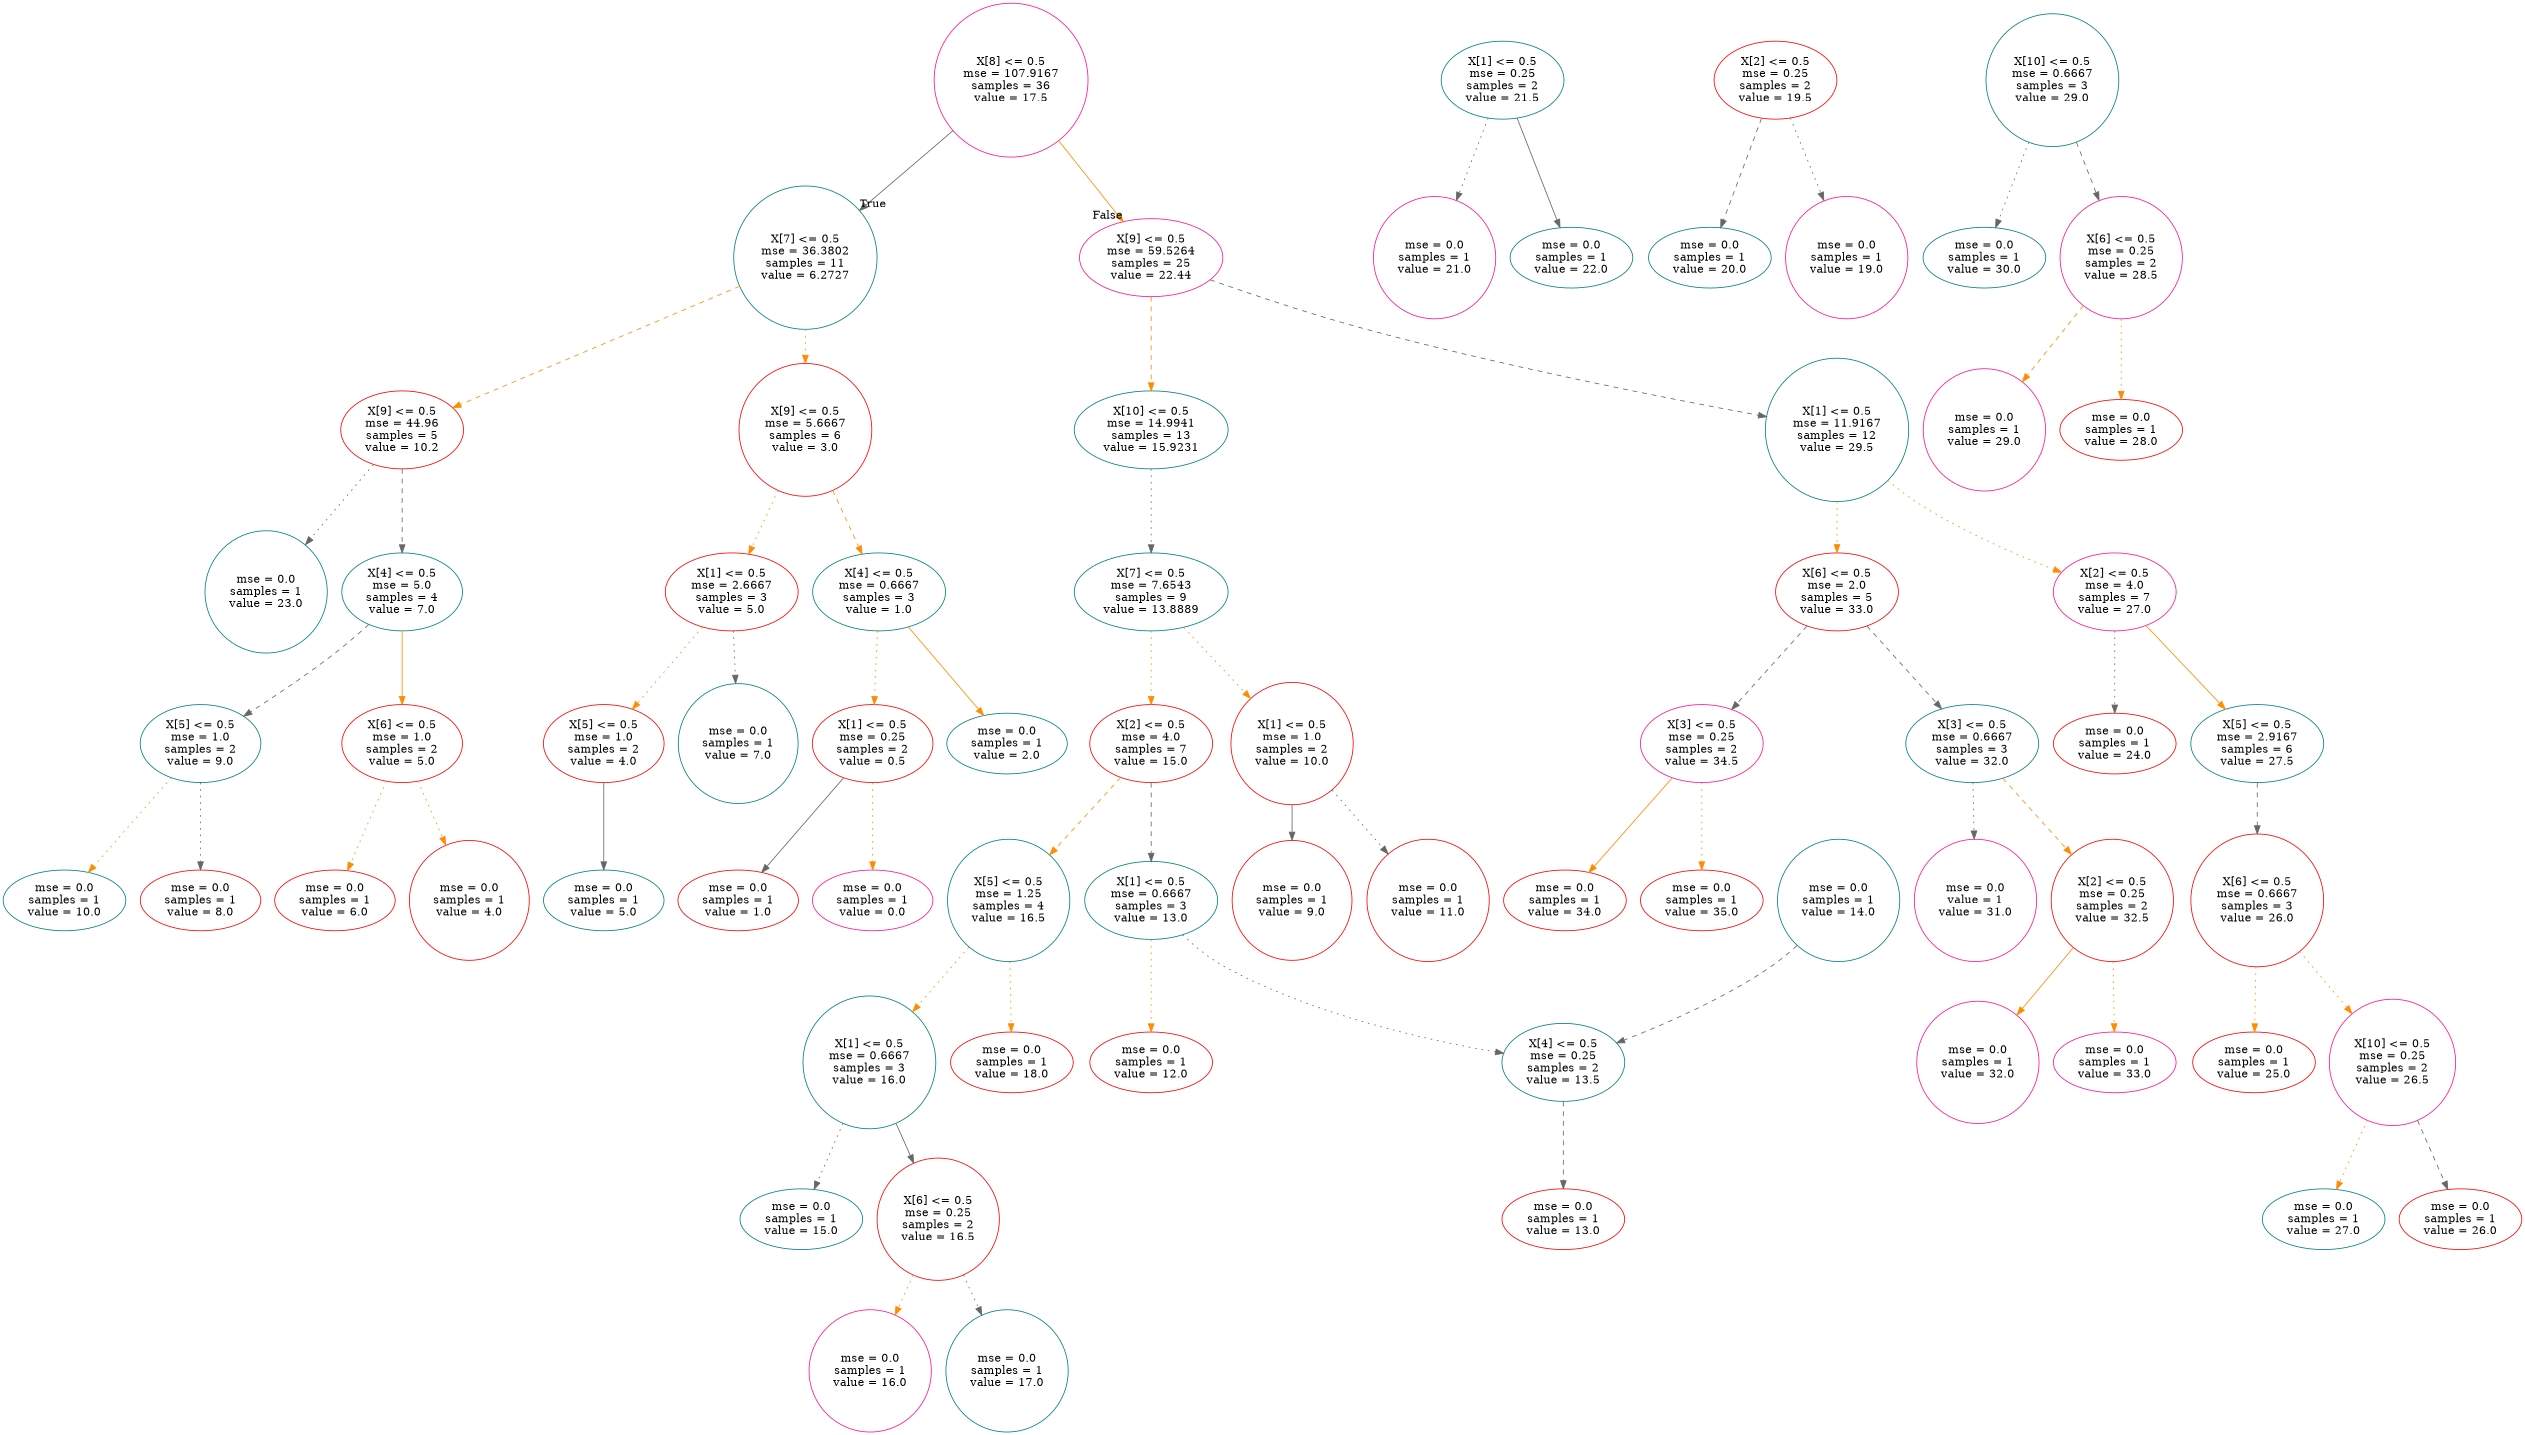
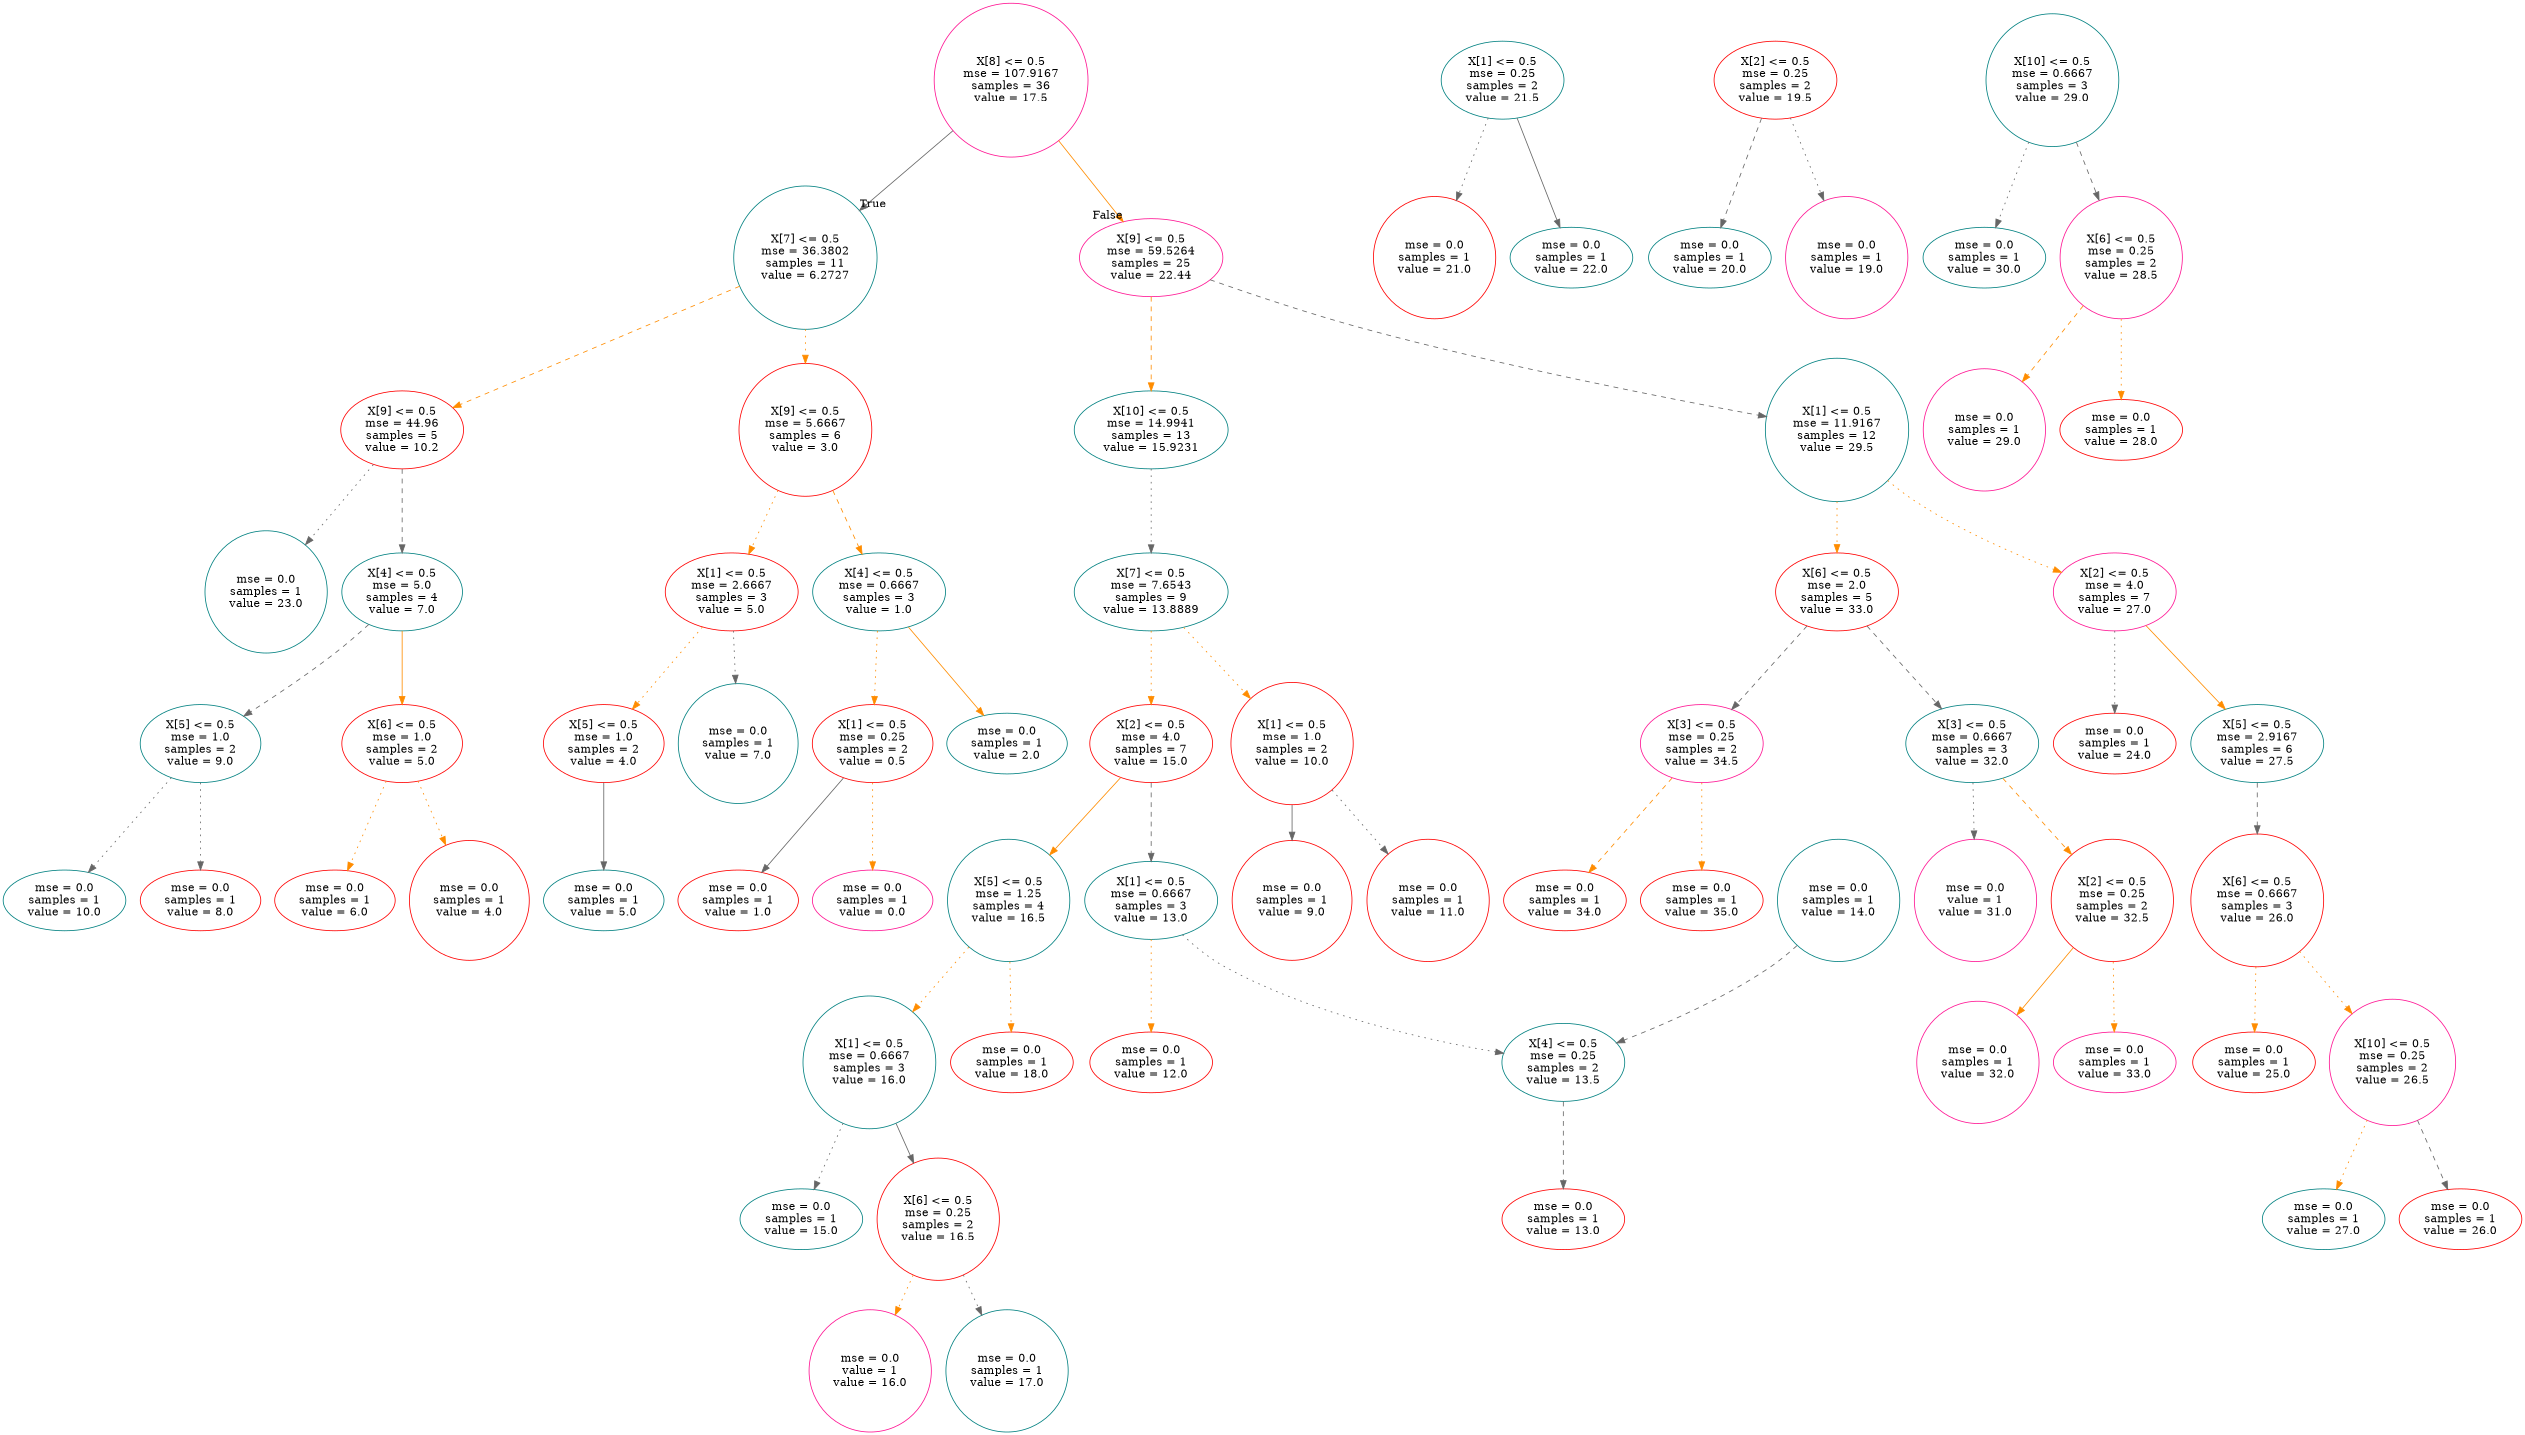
(1435, 258) -> (1435, 258)
(1088, 813) -> (1088, 813)
(133, 822) -> (133, 822)
(1633, 822) -> (1633, 822)
(870, 1371) -> (870, 1371)
